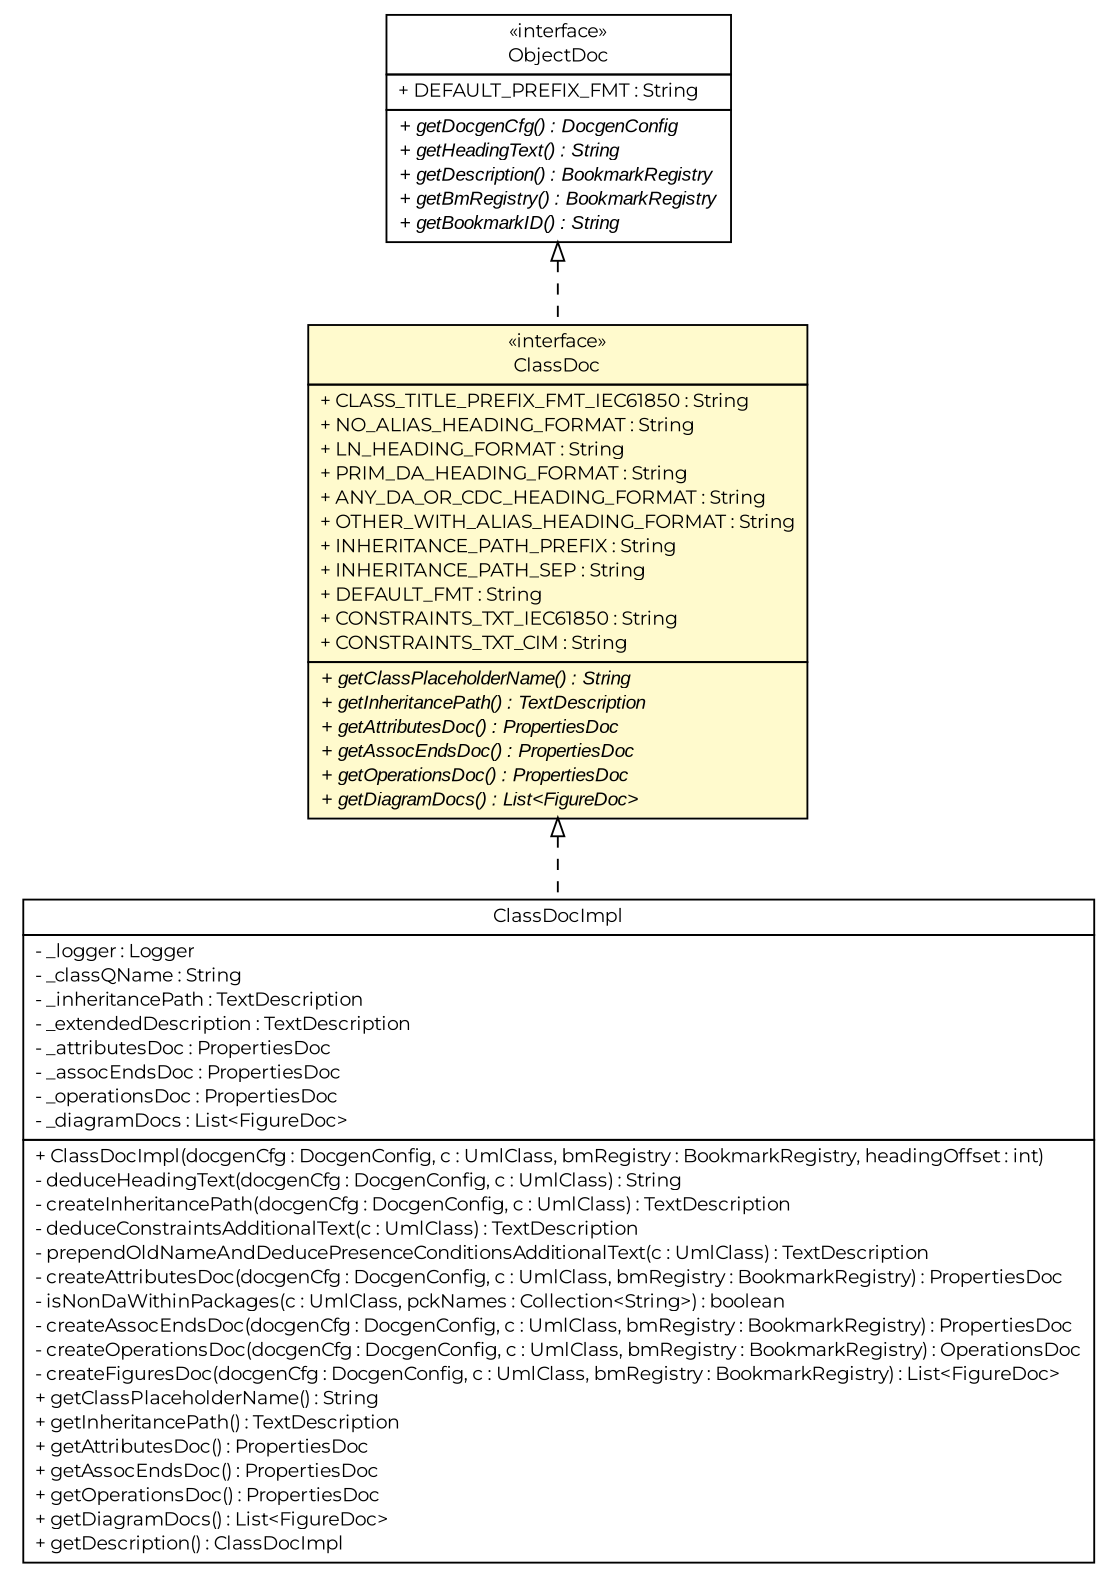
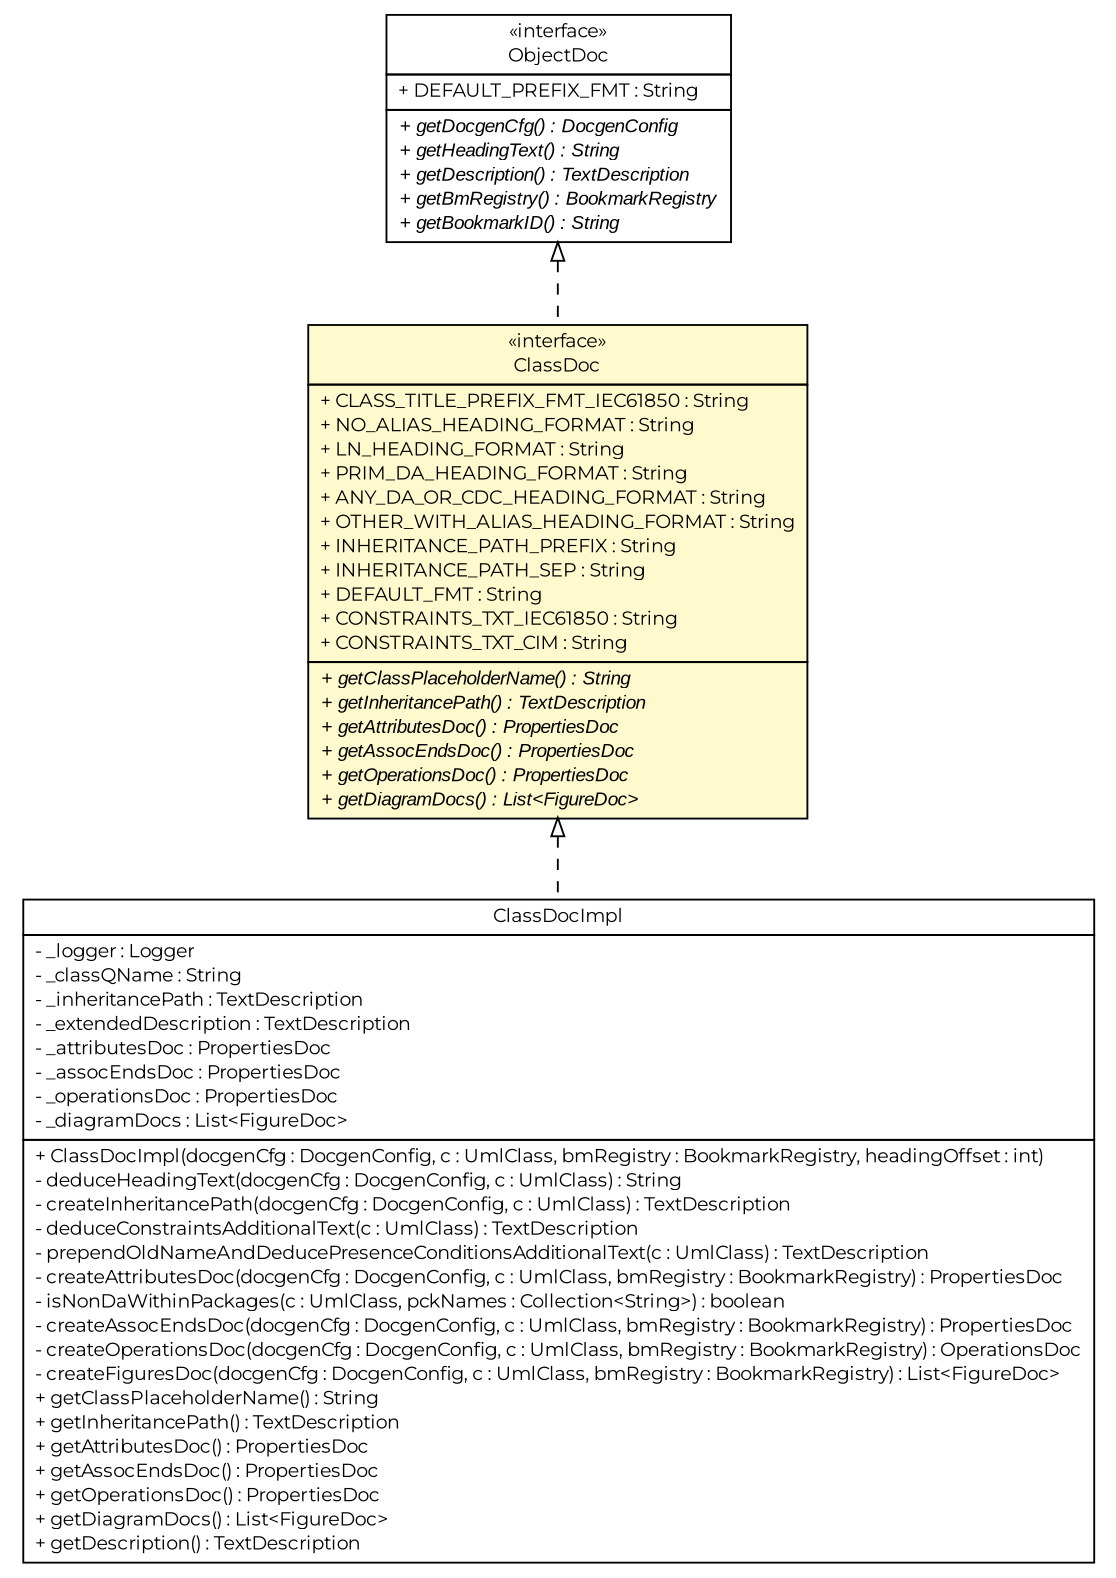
(557, 175) -> (545, 175)
(190, 1544) -> (198, 1544)
